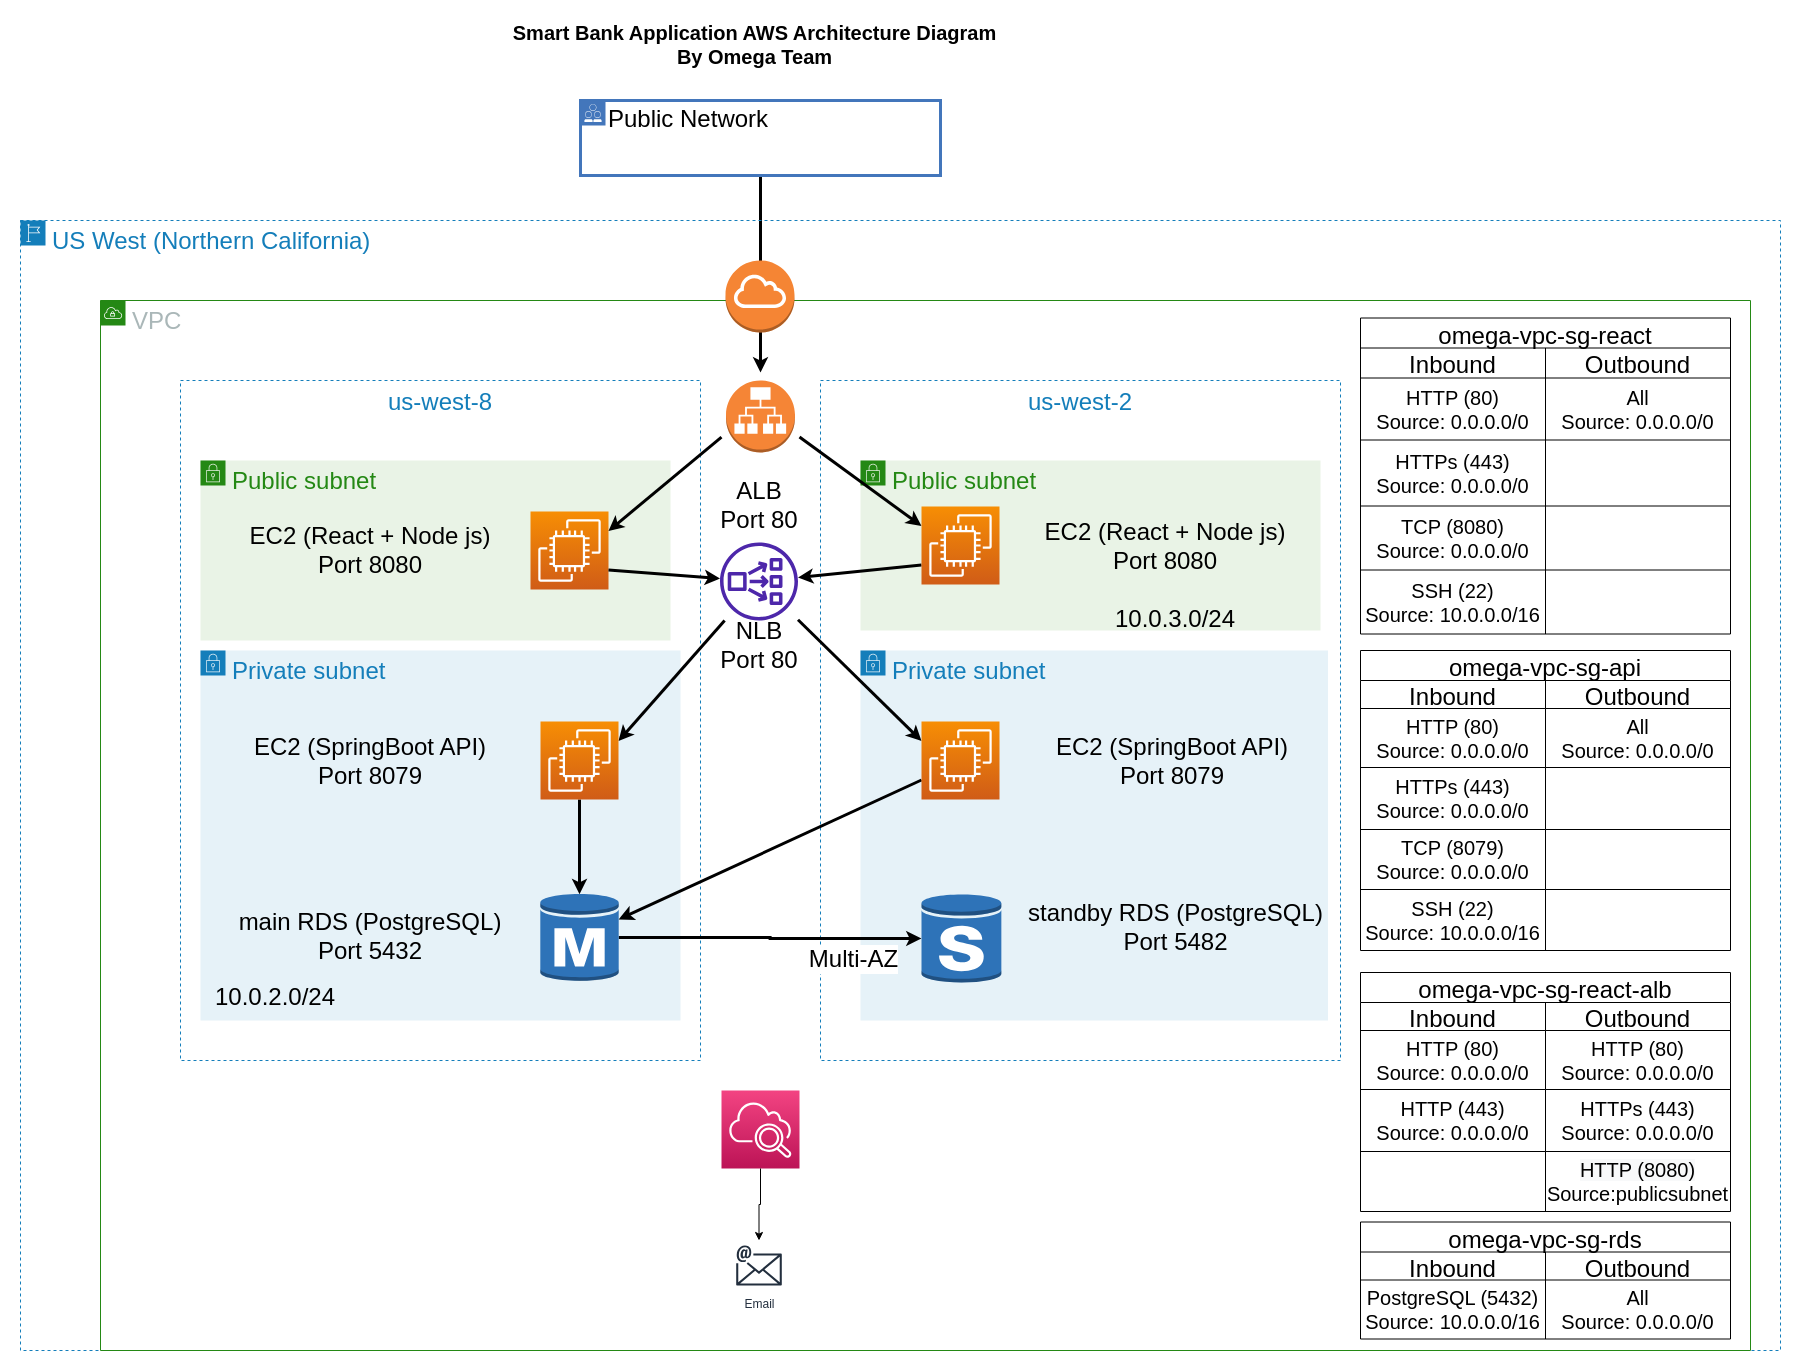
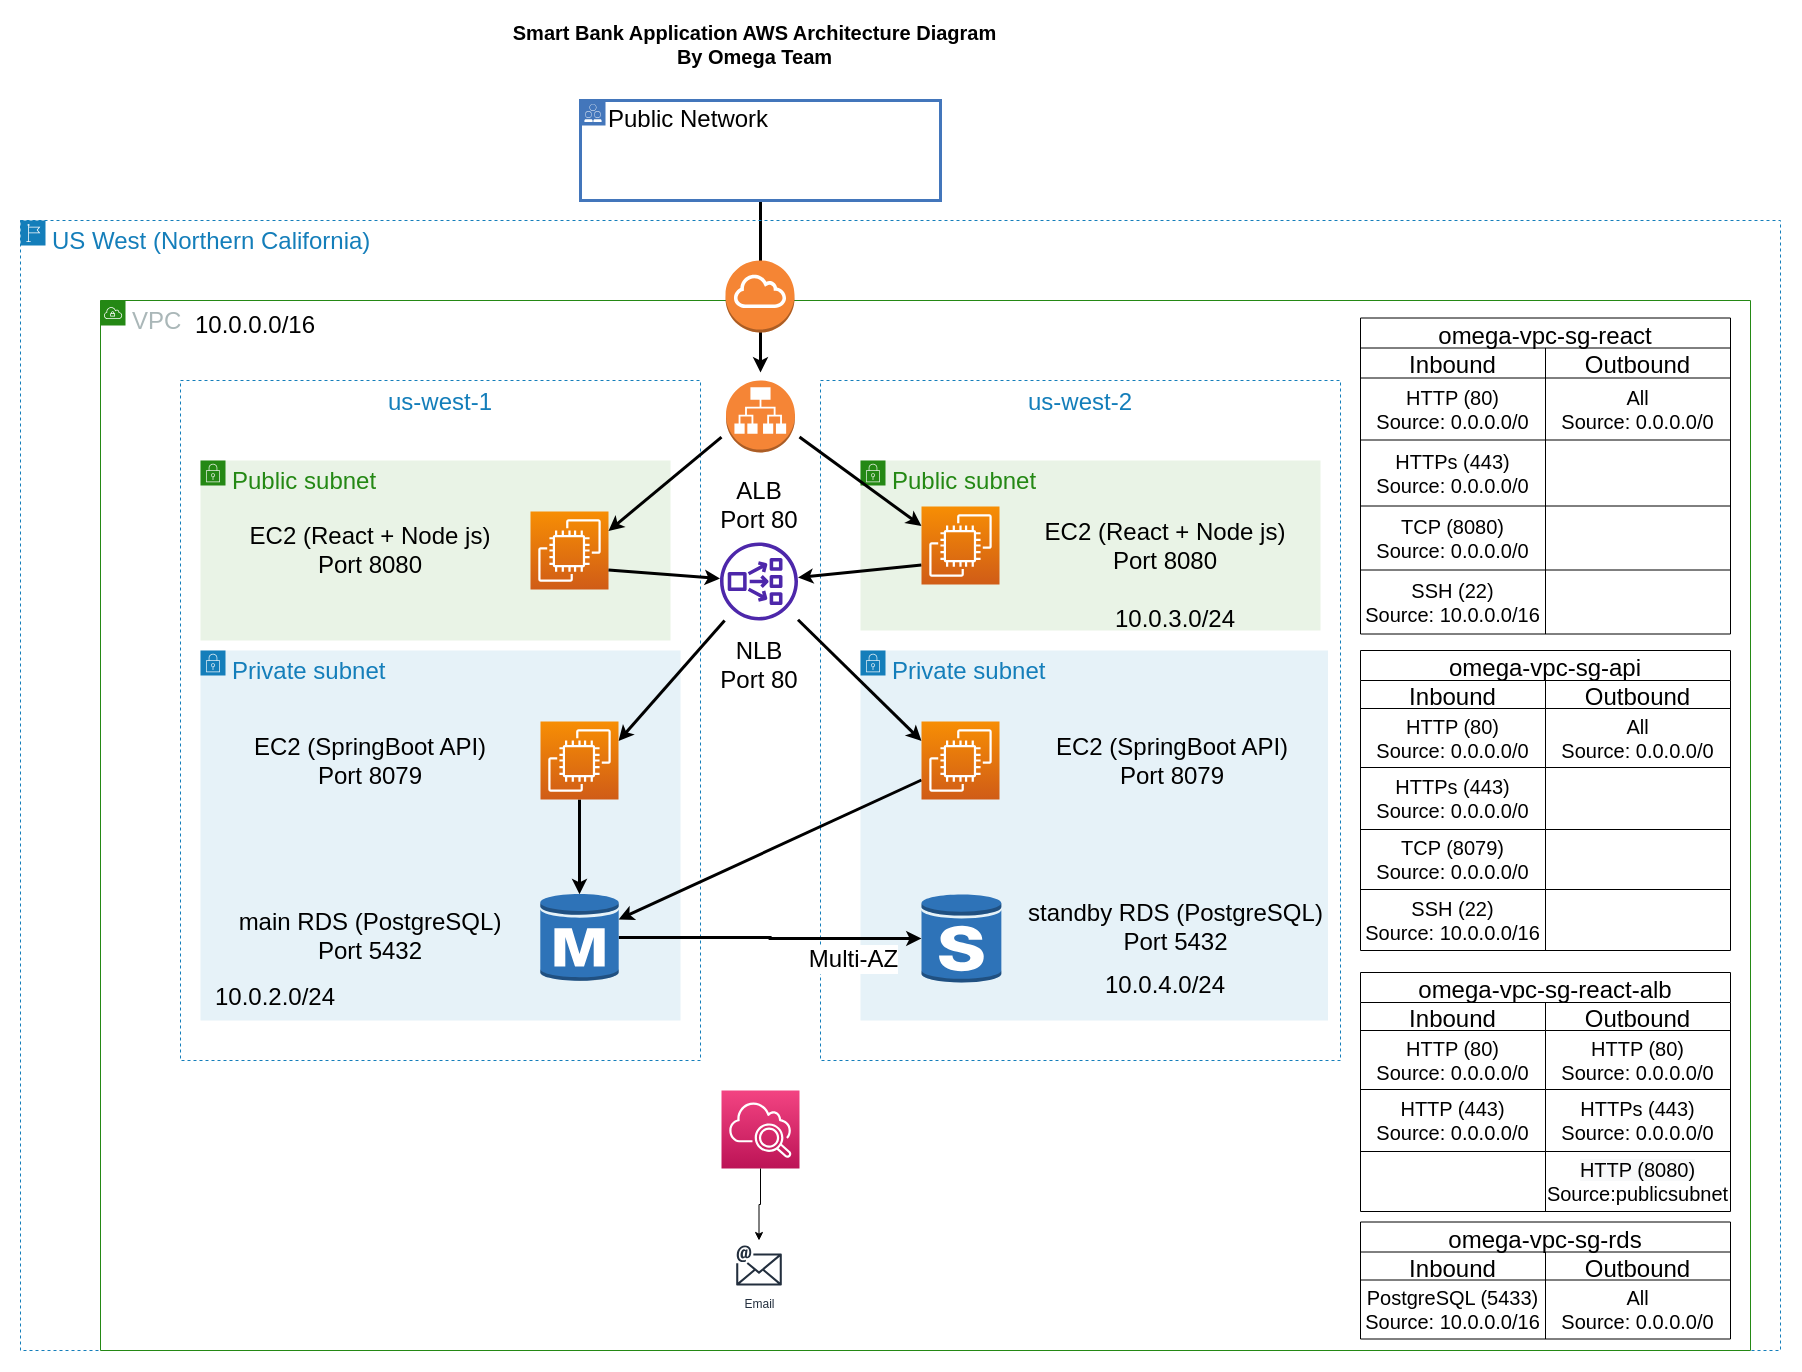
(761, 138) -> (761, 151)
none -> (256, 326)
(440, 402) -> (440, 402)
(759, 646) -> (759, 666)
(1176, 928) -> (1176, 928)
none -> (1166, 986)
(1453, 1310) -> (1453, 1310)
